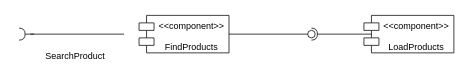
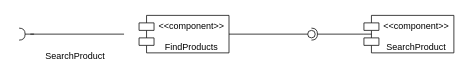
(417, 31) -> (417, 31)
